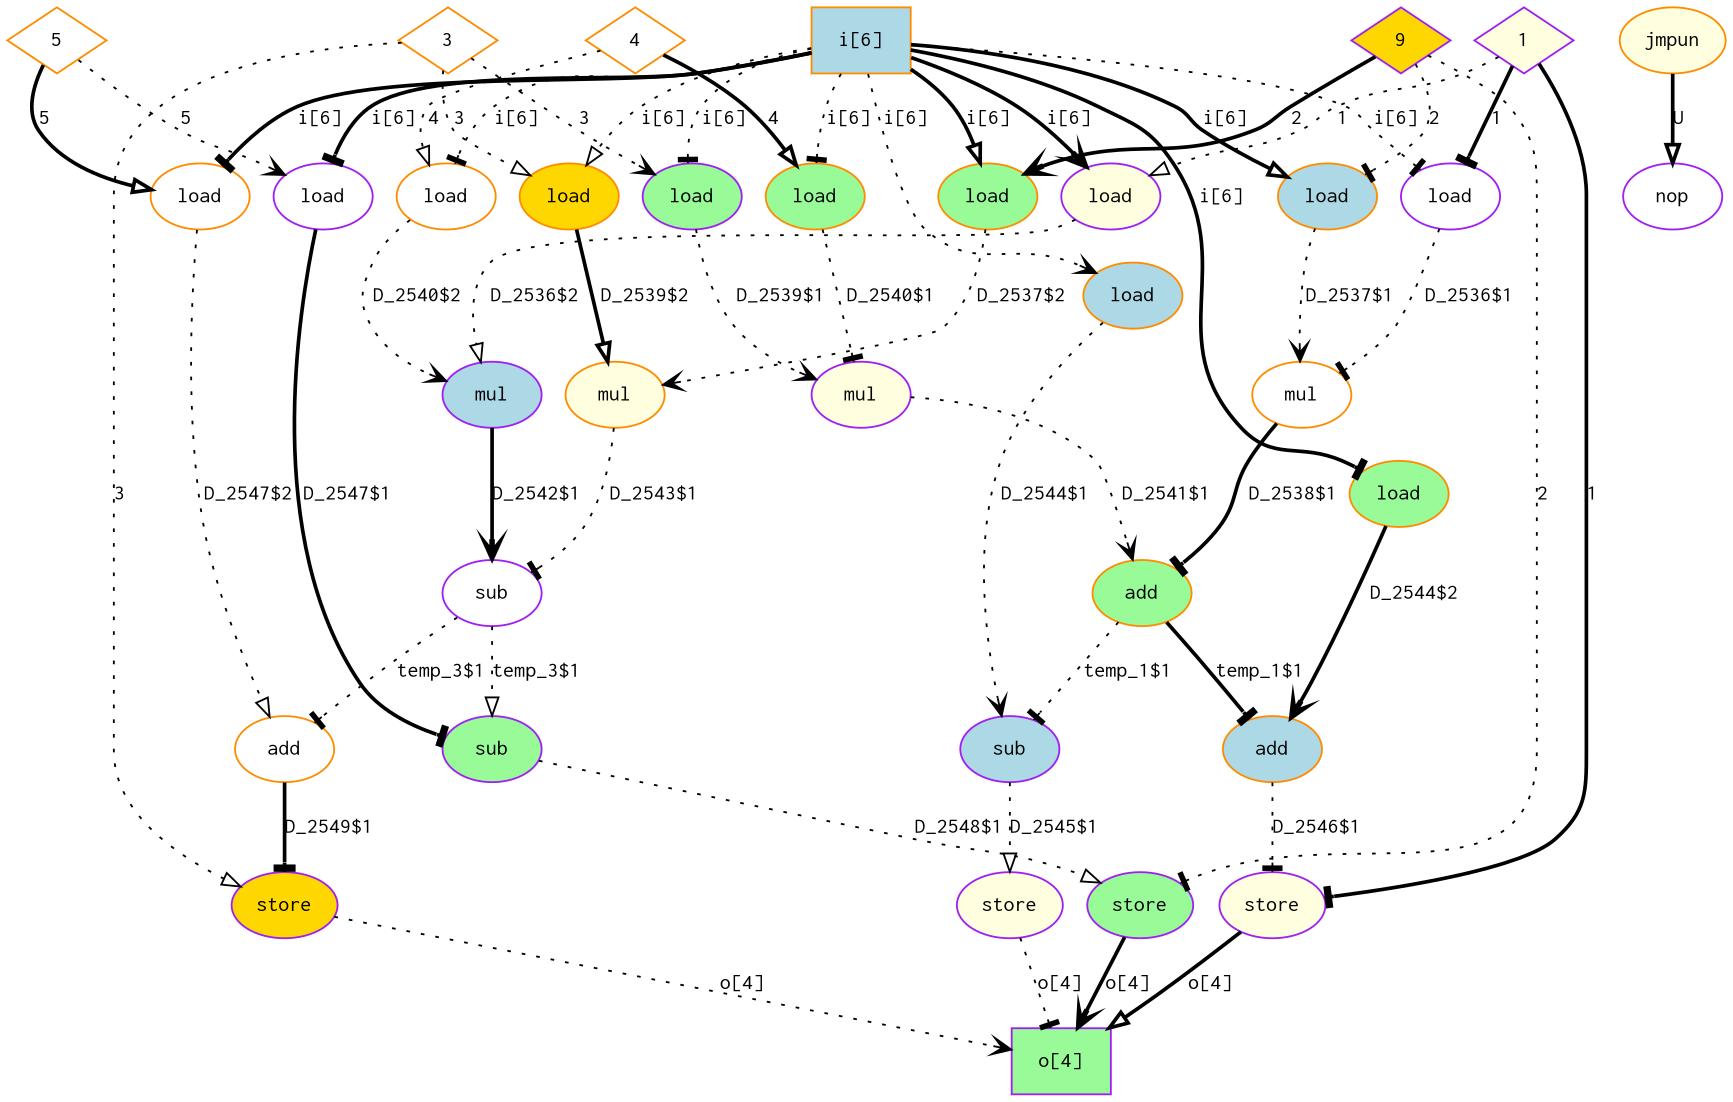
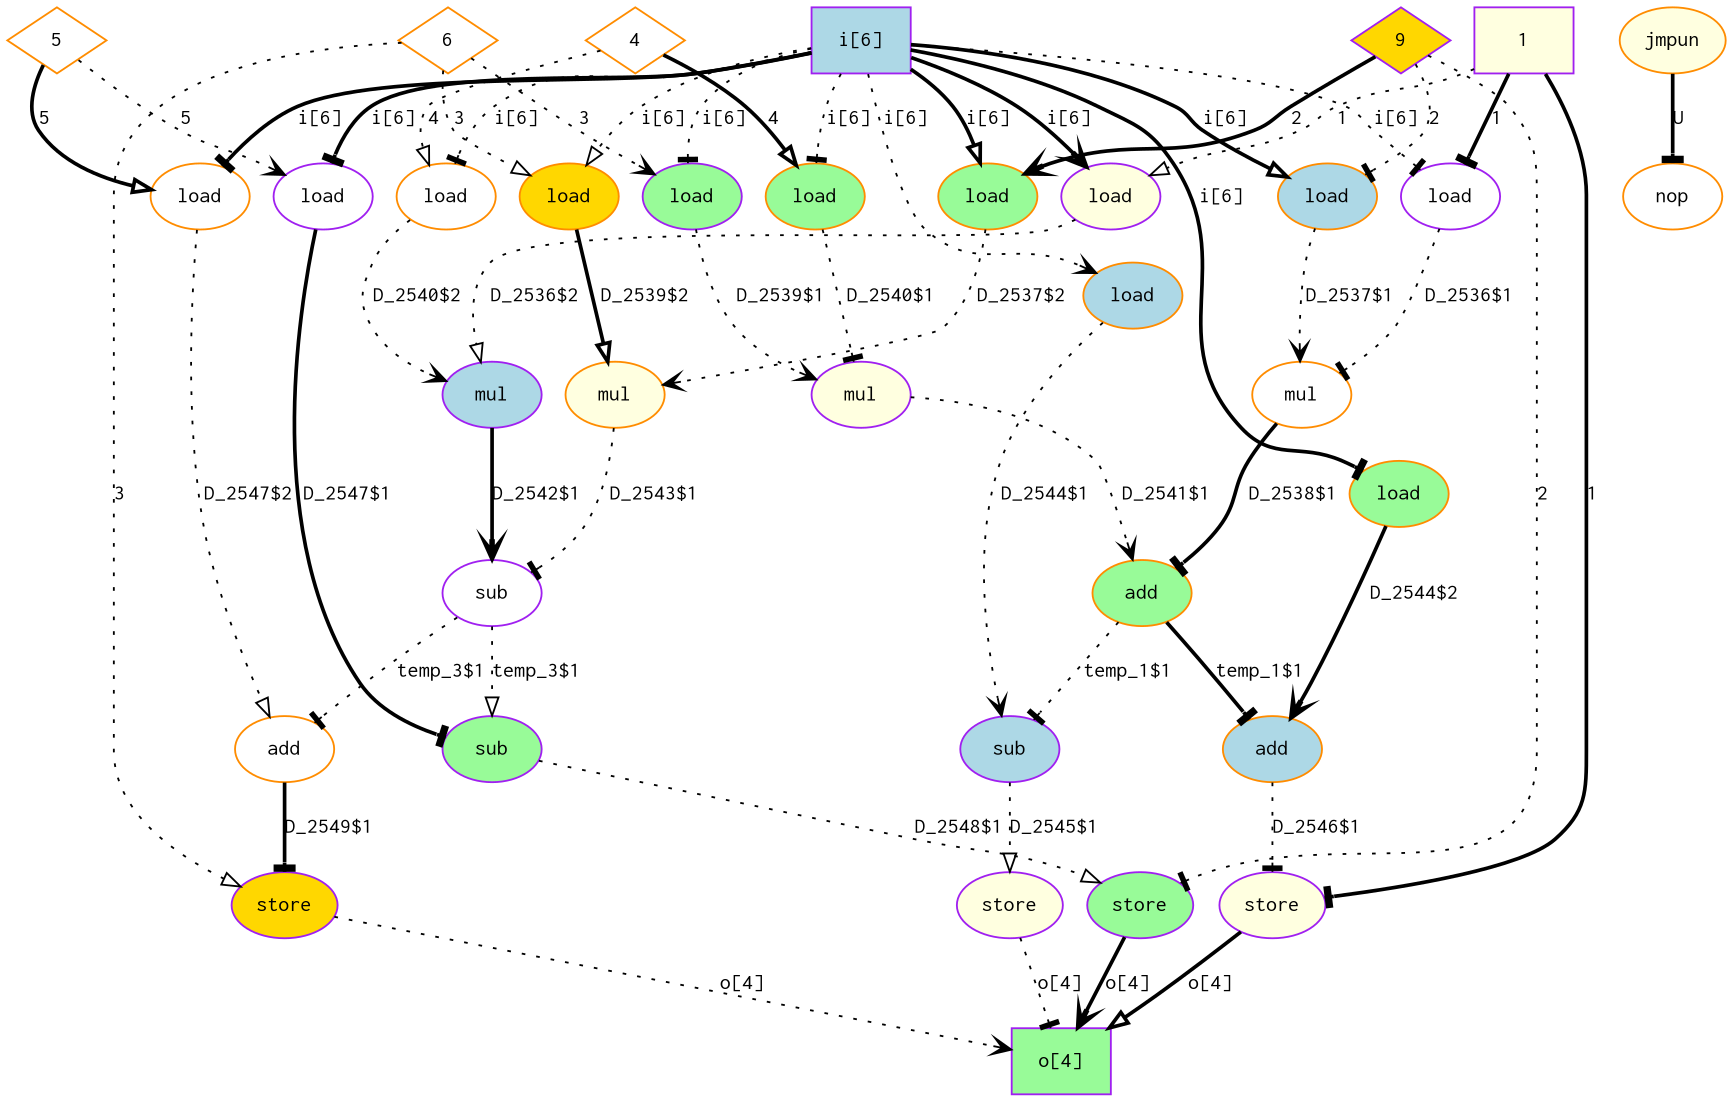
(448, 40) -> (448, 40)
(861, 40) -> (861, 40)
(1524, 40) -> (1524, 40)
(1673, 109) -> (1673, 114)
(1673, 196) -> (1673, 196)
